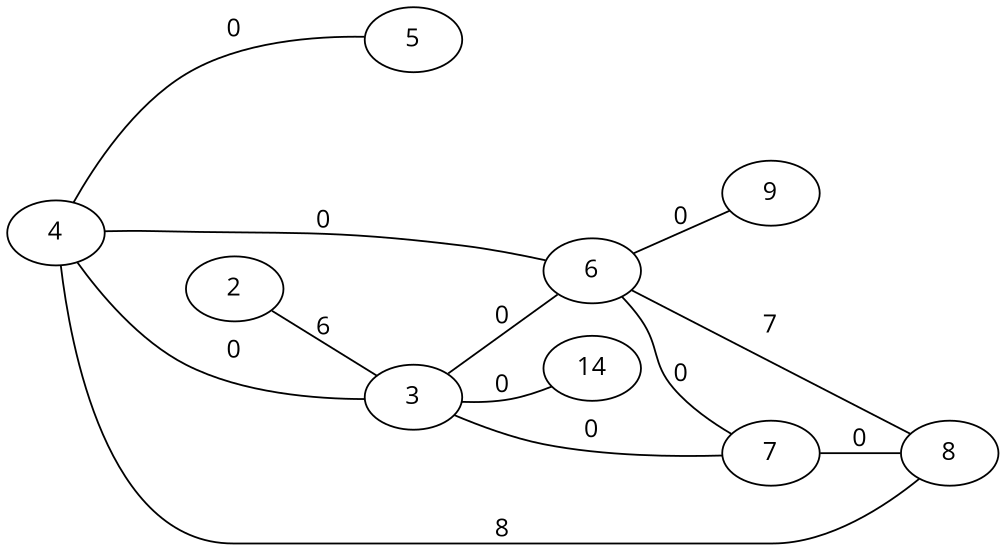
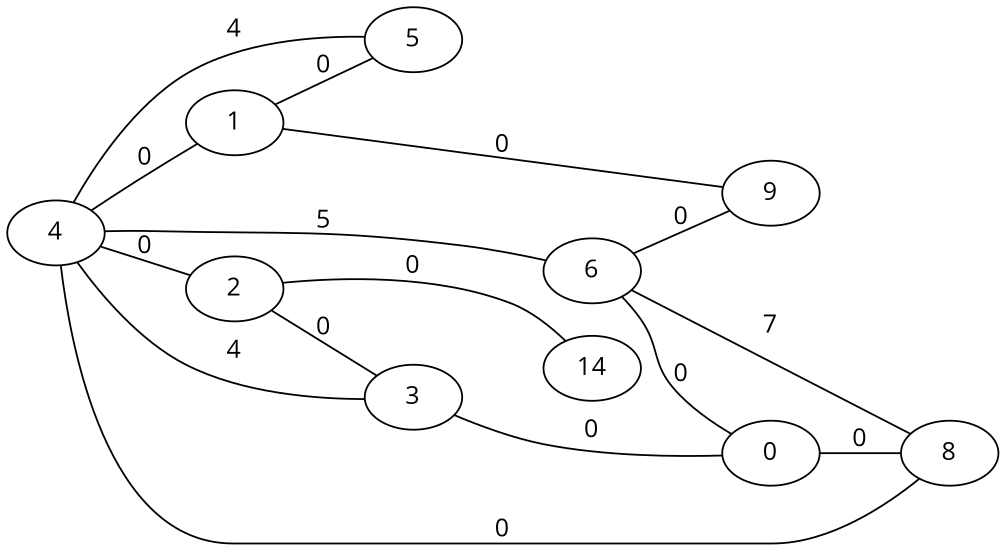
(235, 30) -> (235, 30)
none -> (235, 123)
(324, 221) -> (324, 221)
none -> (146, 261)
(324, 328) -> (324, 328)
(503, 334) -> none
(235, 351) -> (235, 351)
(508, 400) -> (431, 284)
(771, 453) -> (771, 453)
(503, 530) -> (503, 530)
